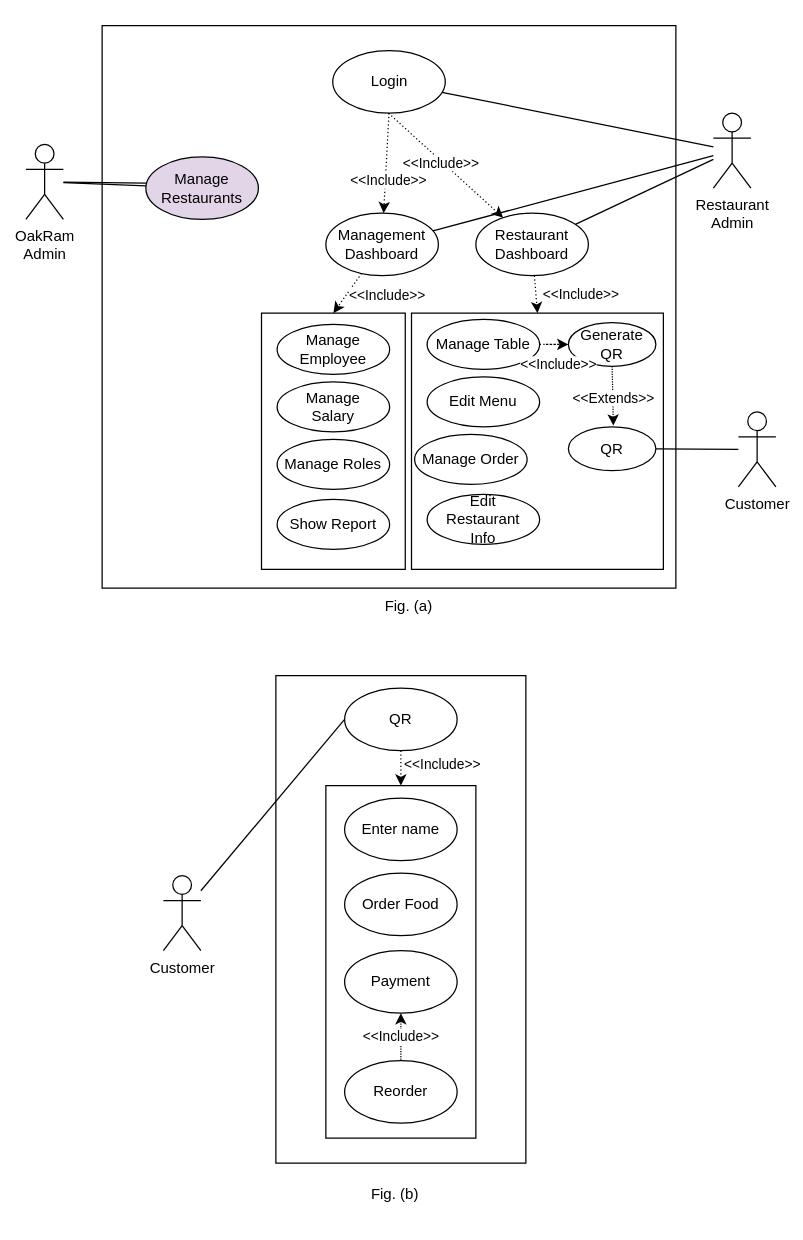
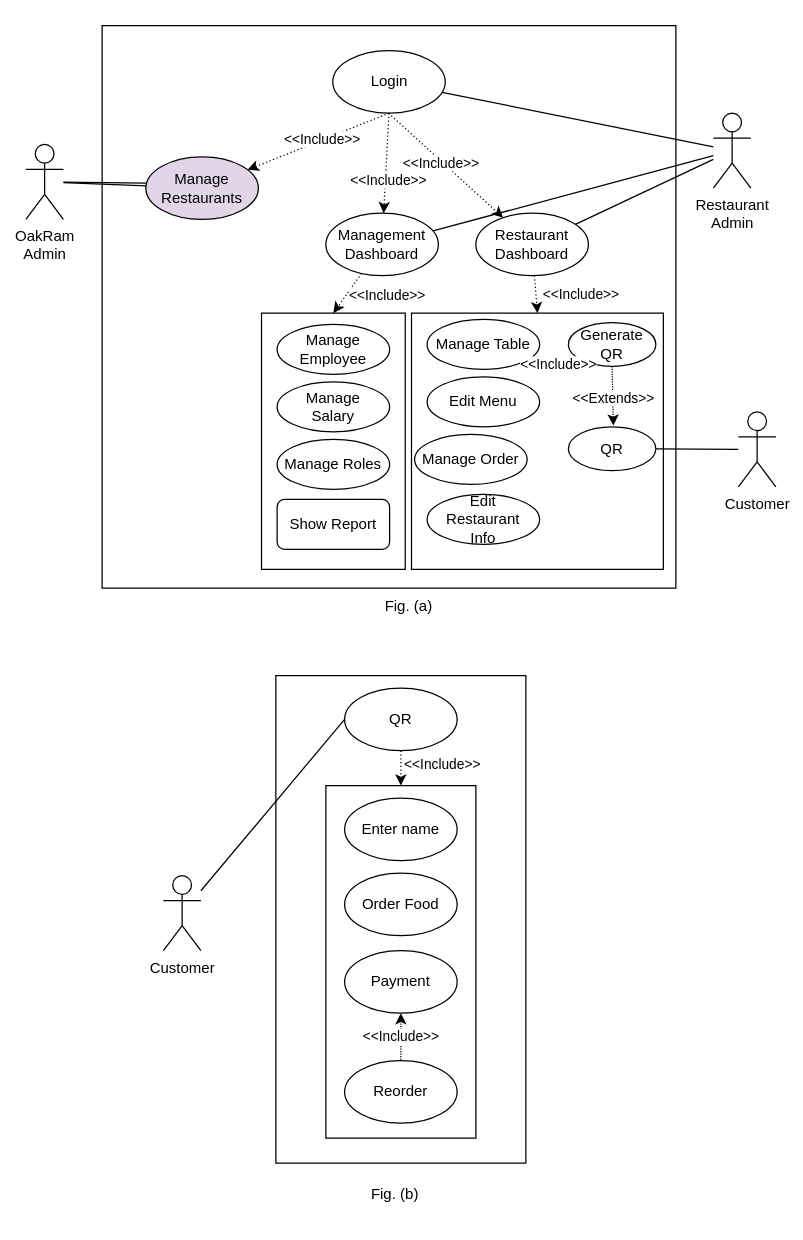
none -> (321, 140)
(558, 344) -> none
(333, 524) -> (333, 524)
